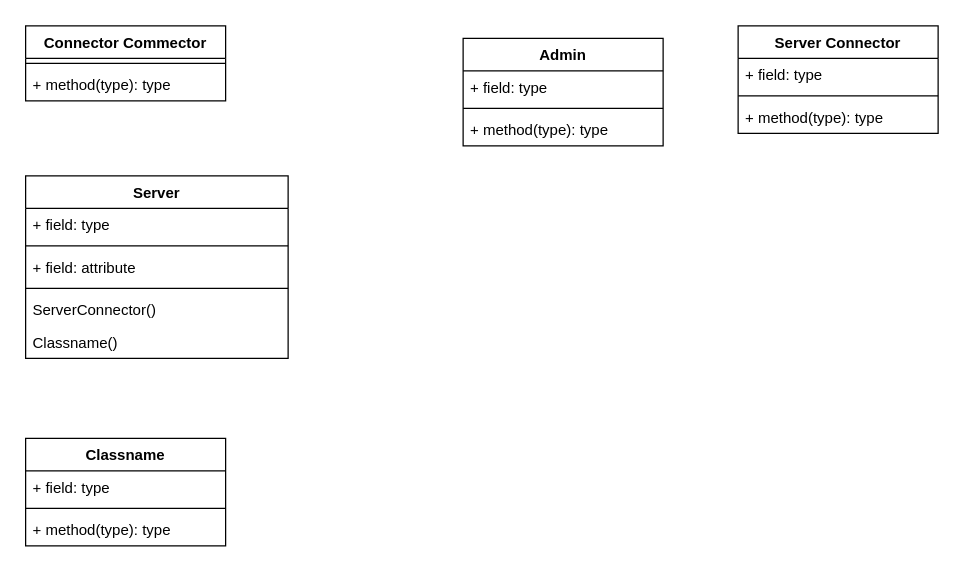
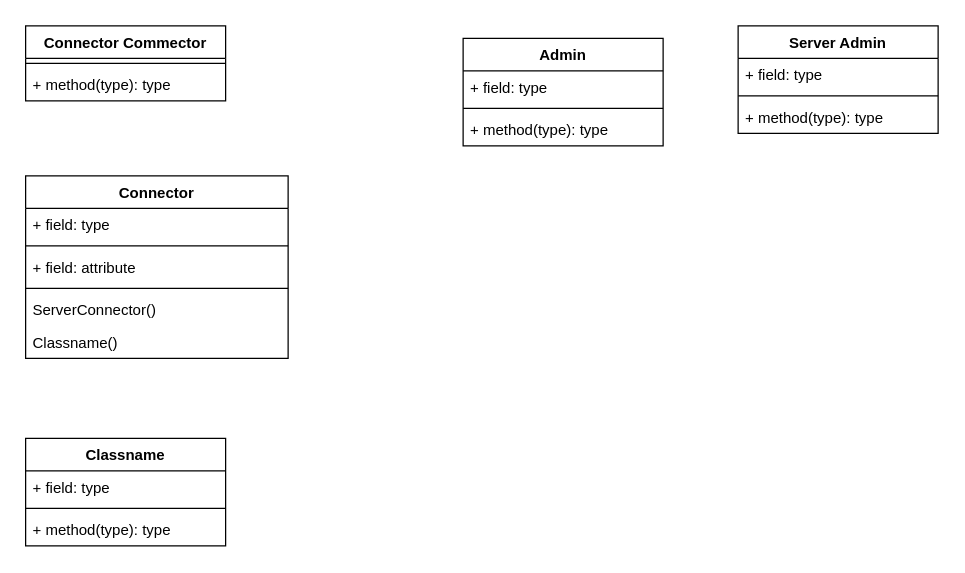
(838, 43) -> (838, 43)
(156, 193) -> (156, 193)
